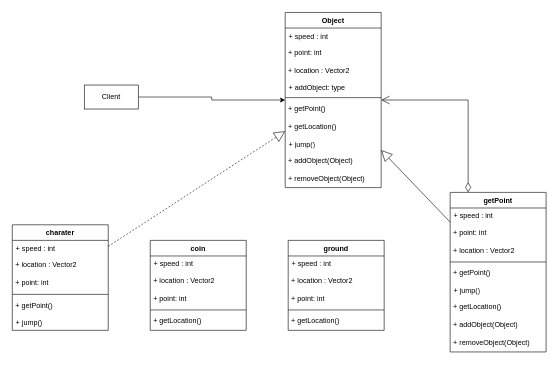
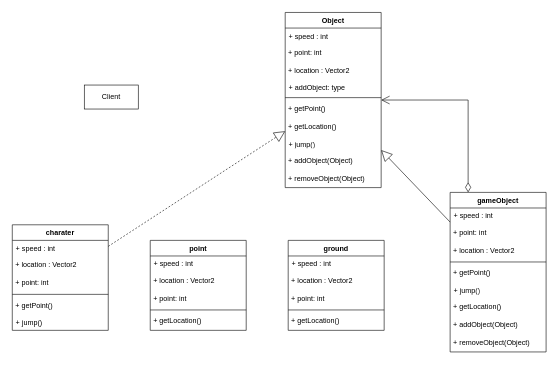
(212, 97) -> none
(498, 201) -> (498, 201)
(198, 249) -> (198, 249)
